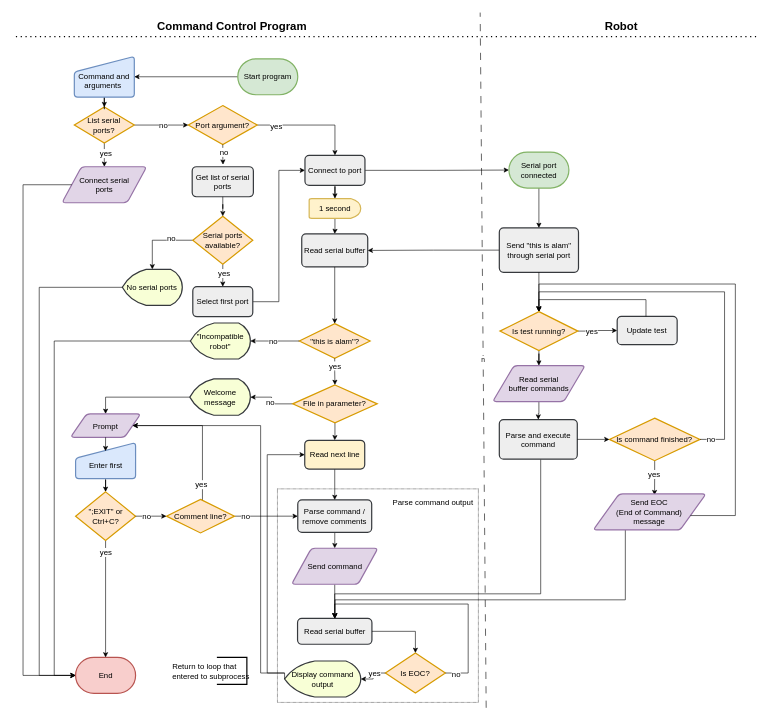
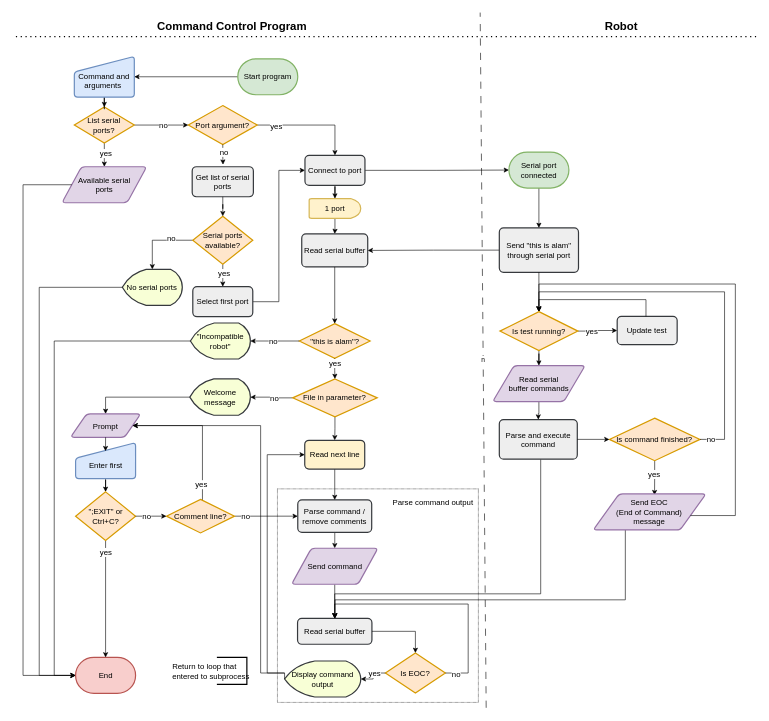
(104, 185) -> (104, 185)
(335, 209) -> (335, 209)
(335, 404) -> (335, 398)
